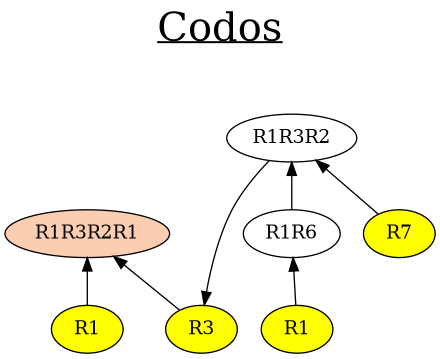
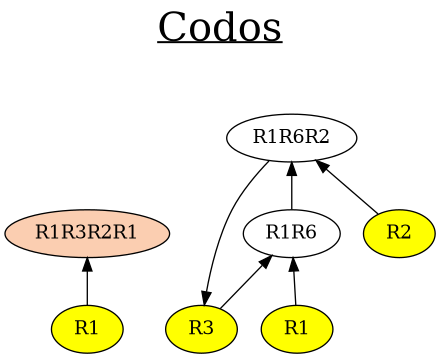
(292, 138) -> (292, 138)
(399, 234) -> (399, 234)
(152, 287) -> (241, 287)
